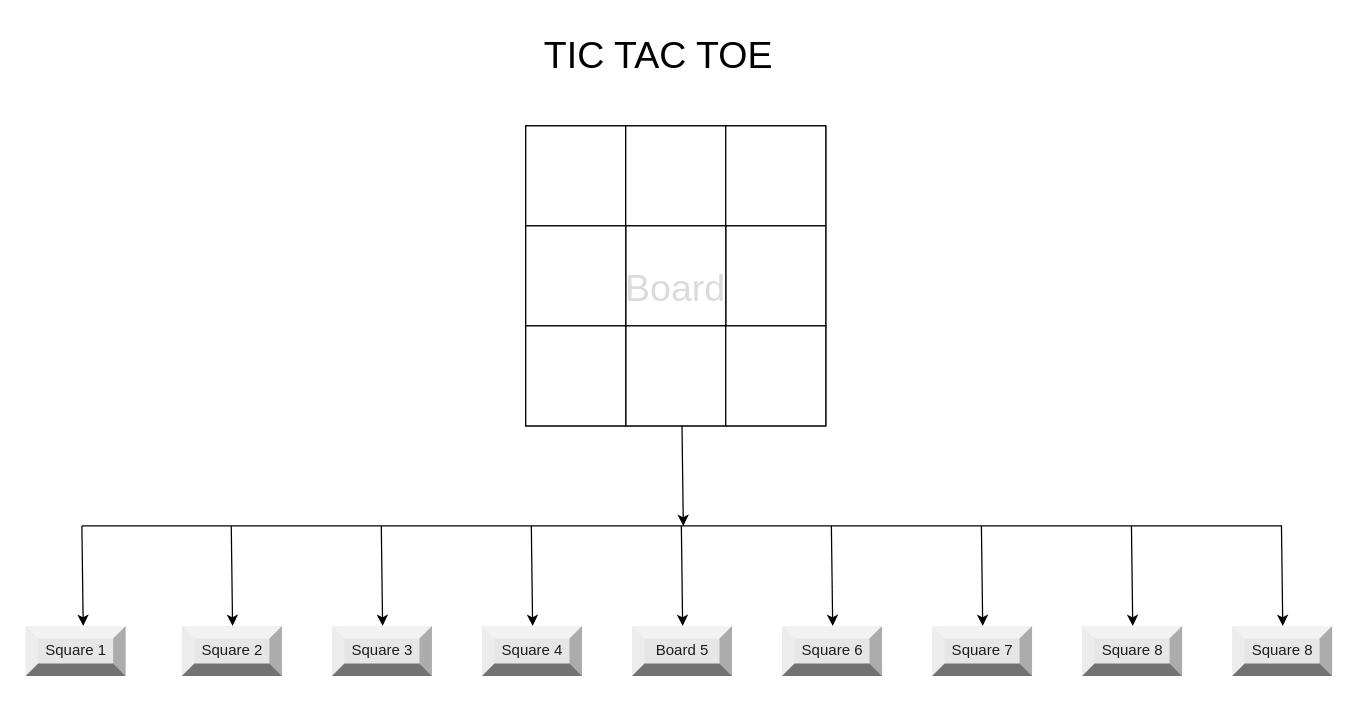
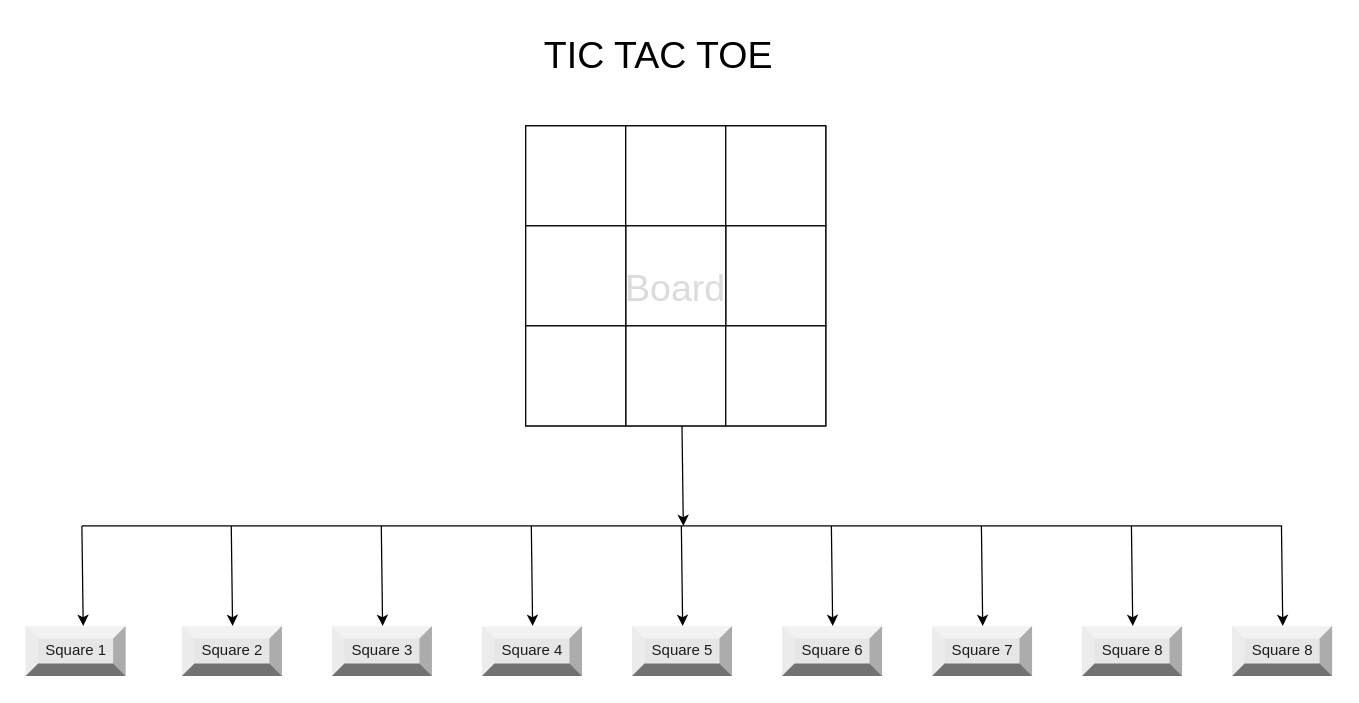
(683, 651) -> (683, 651)
